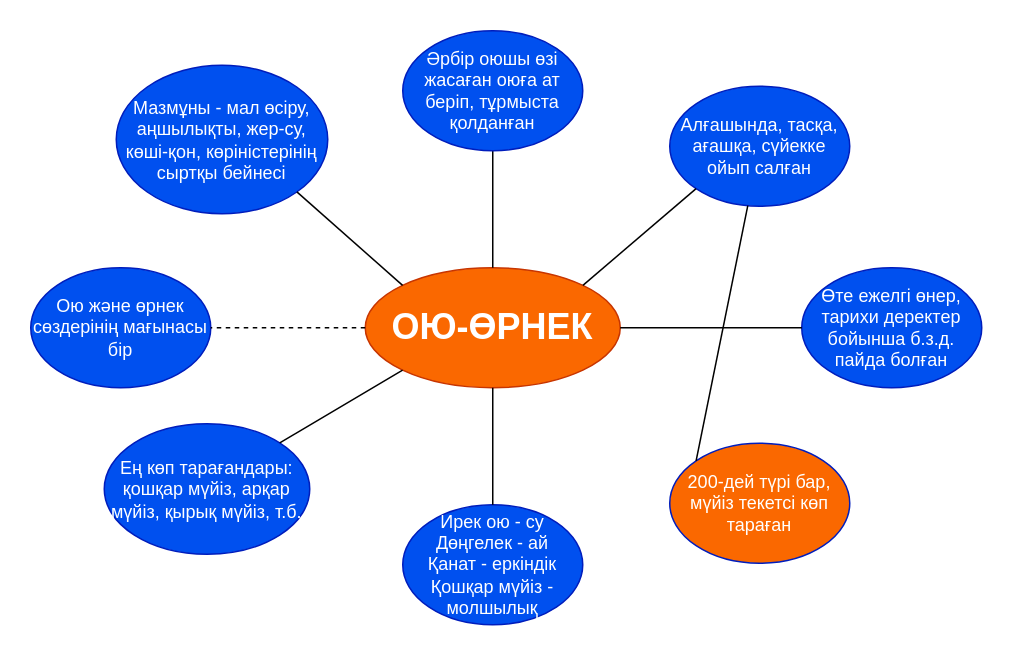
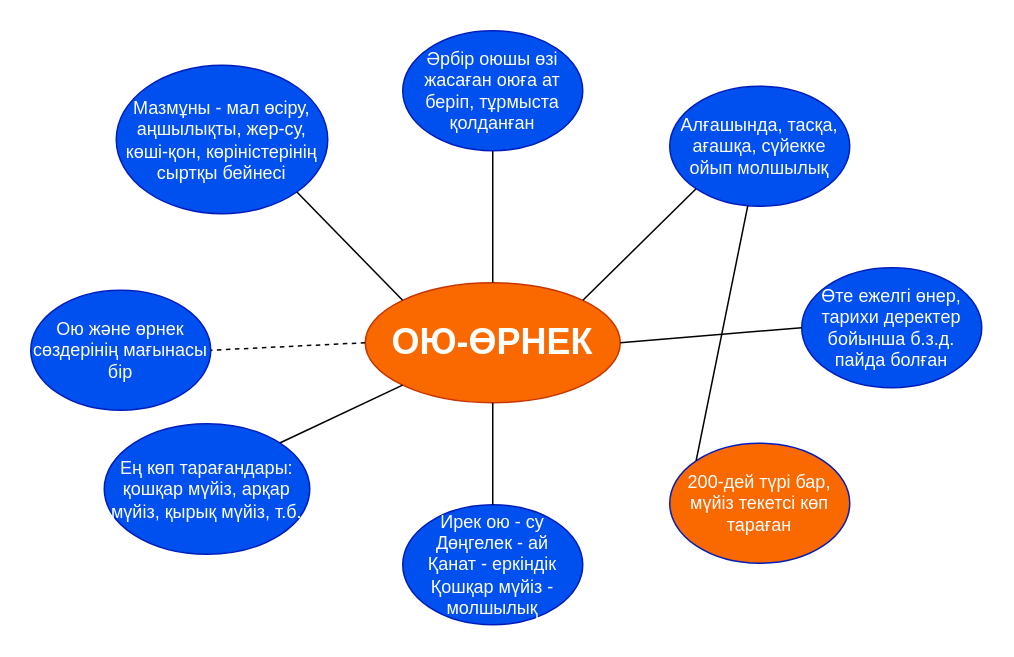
(760, 146) -> (760, 146)
(121, 328) -> (121, 350)
(493, 328) -> (493, 343)
